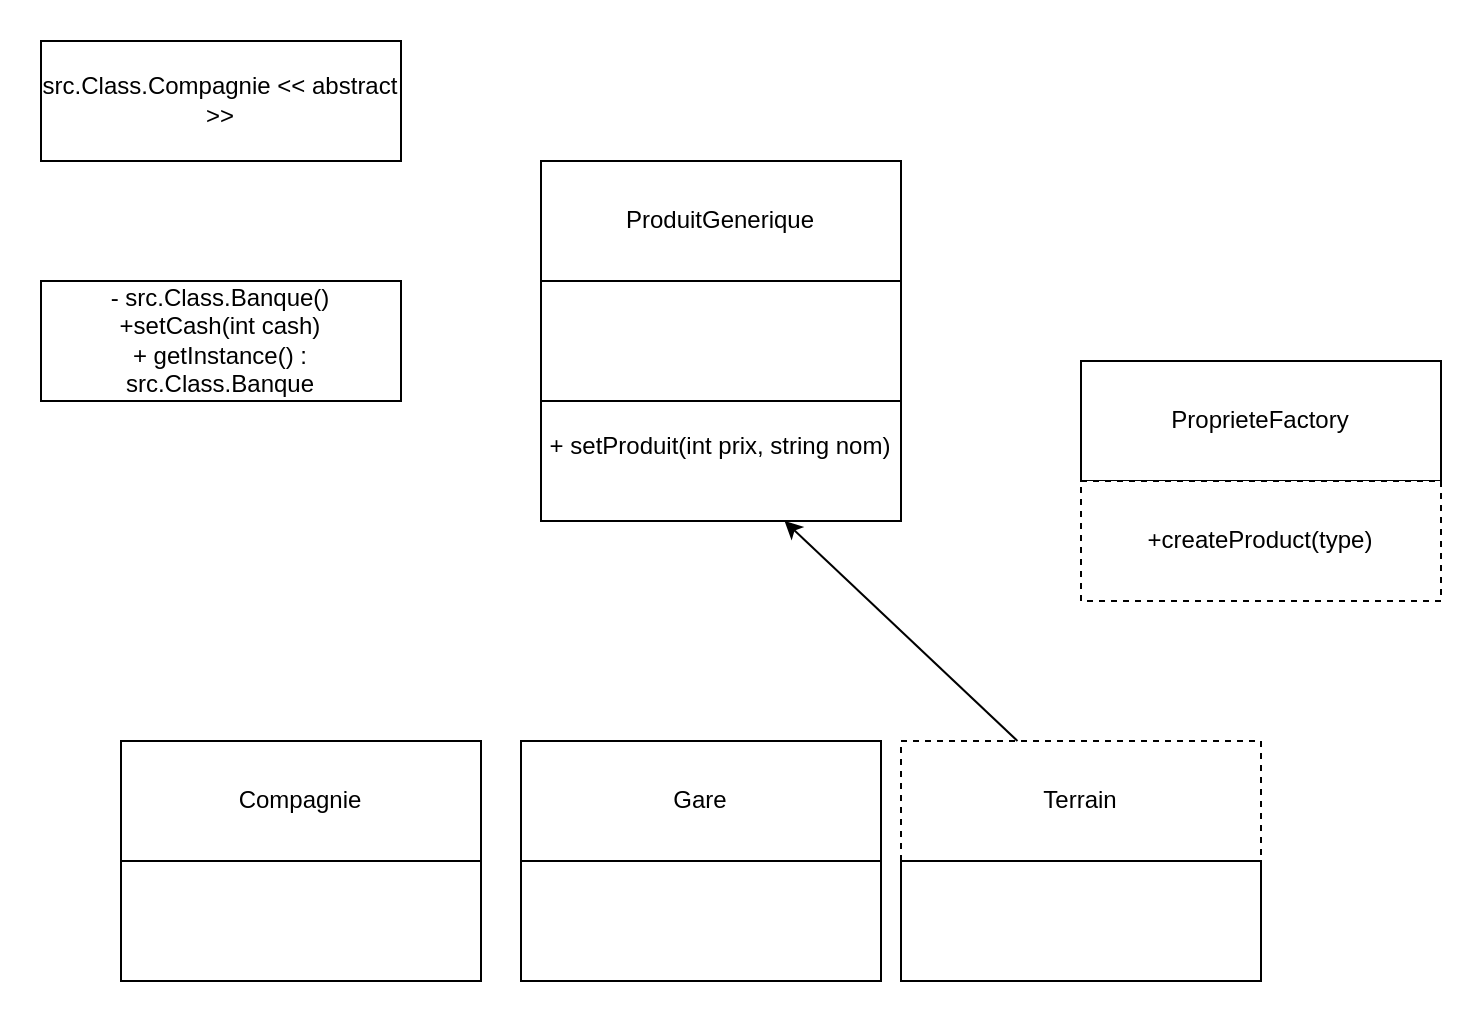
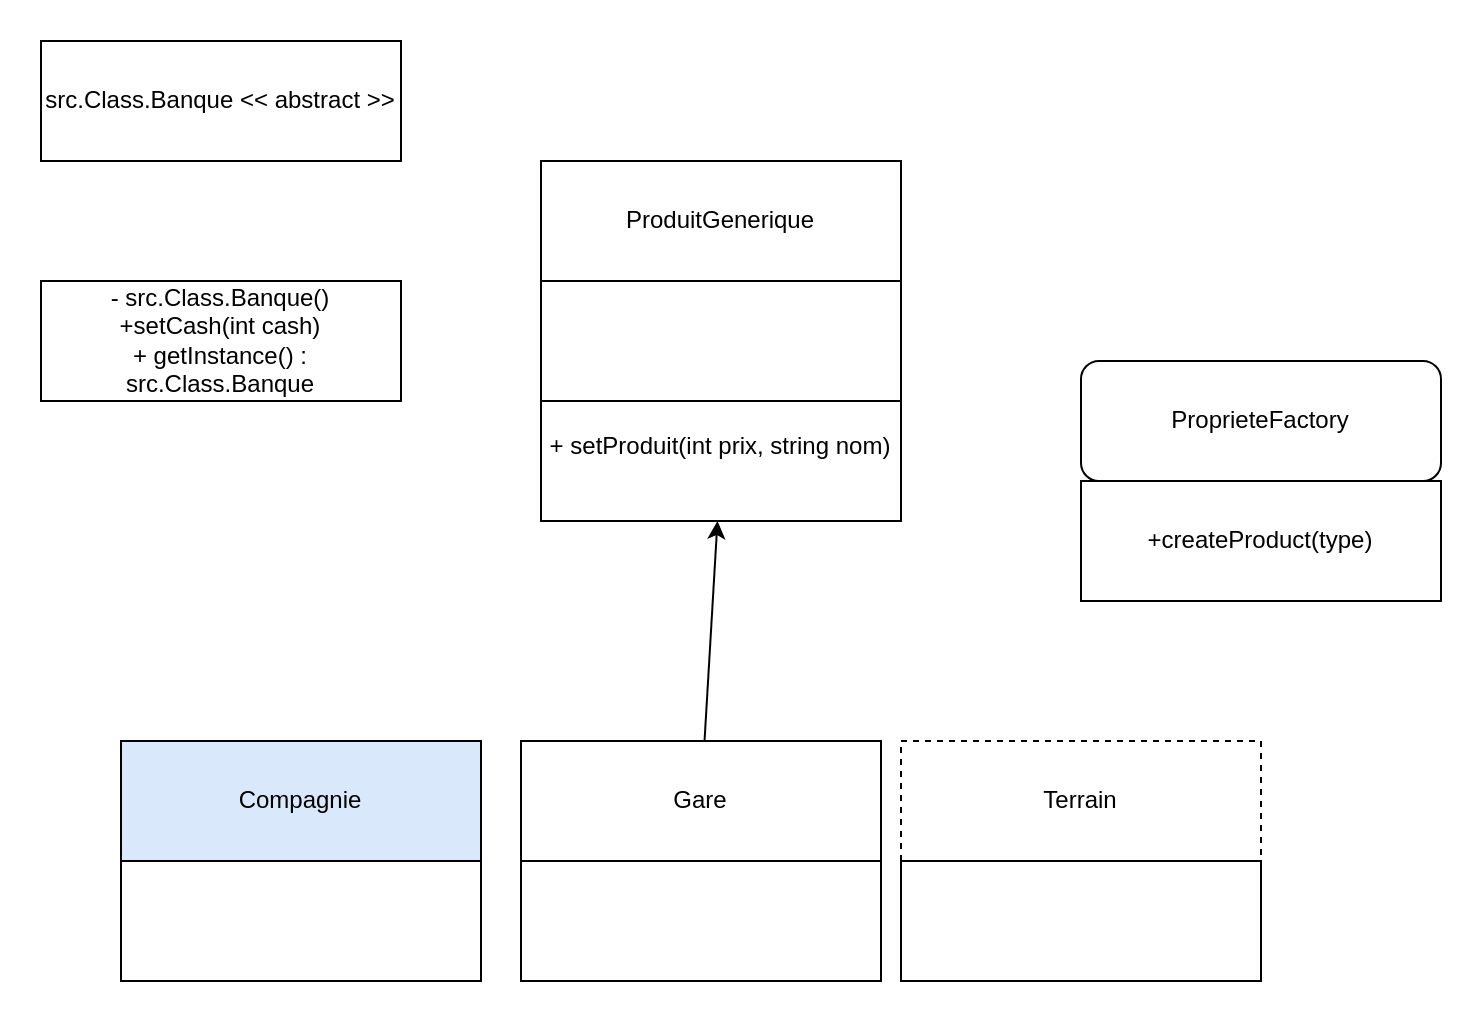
(221, 101) -> (221, 101)
(1261, 421) -> (1261, 421)
(1261, 541) -> (1261, 541)
(906, 636) -> none
none -> (711, 638)
(301, 801) -> (301, 801)
